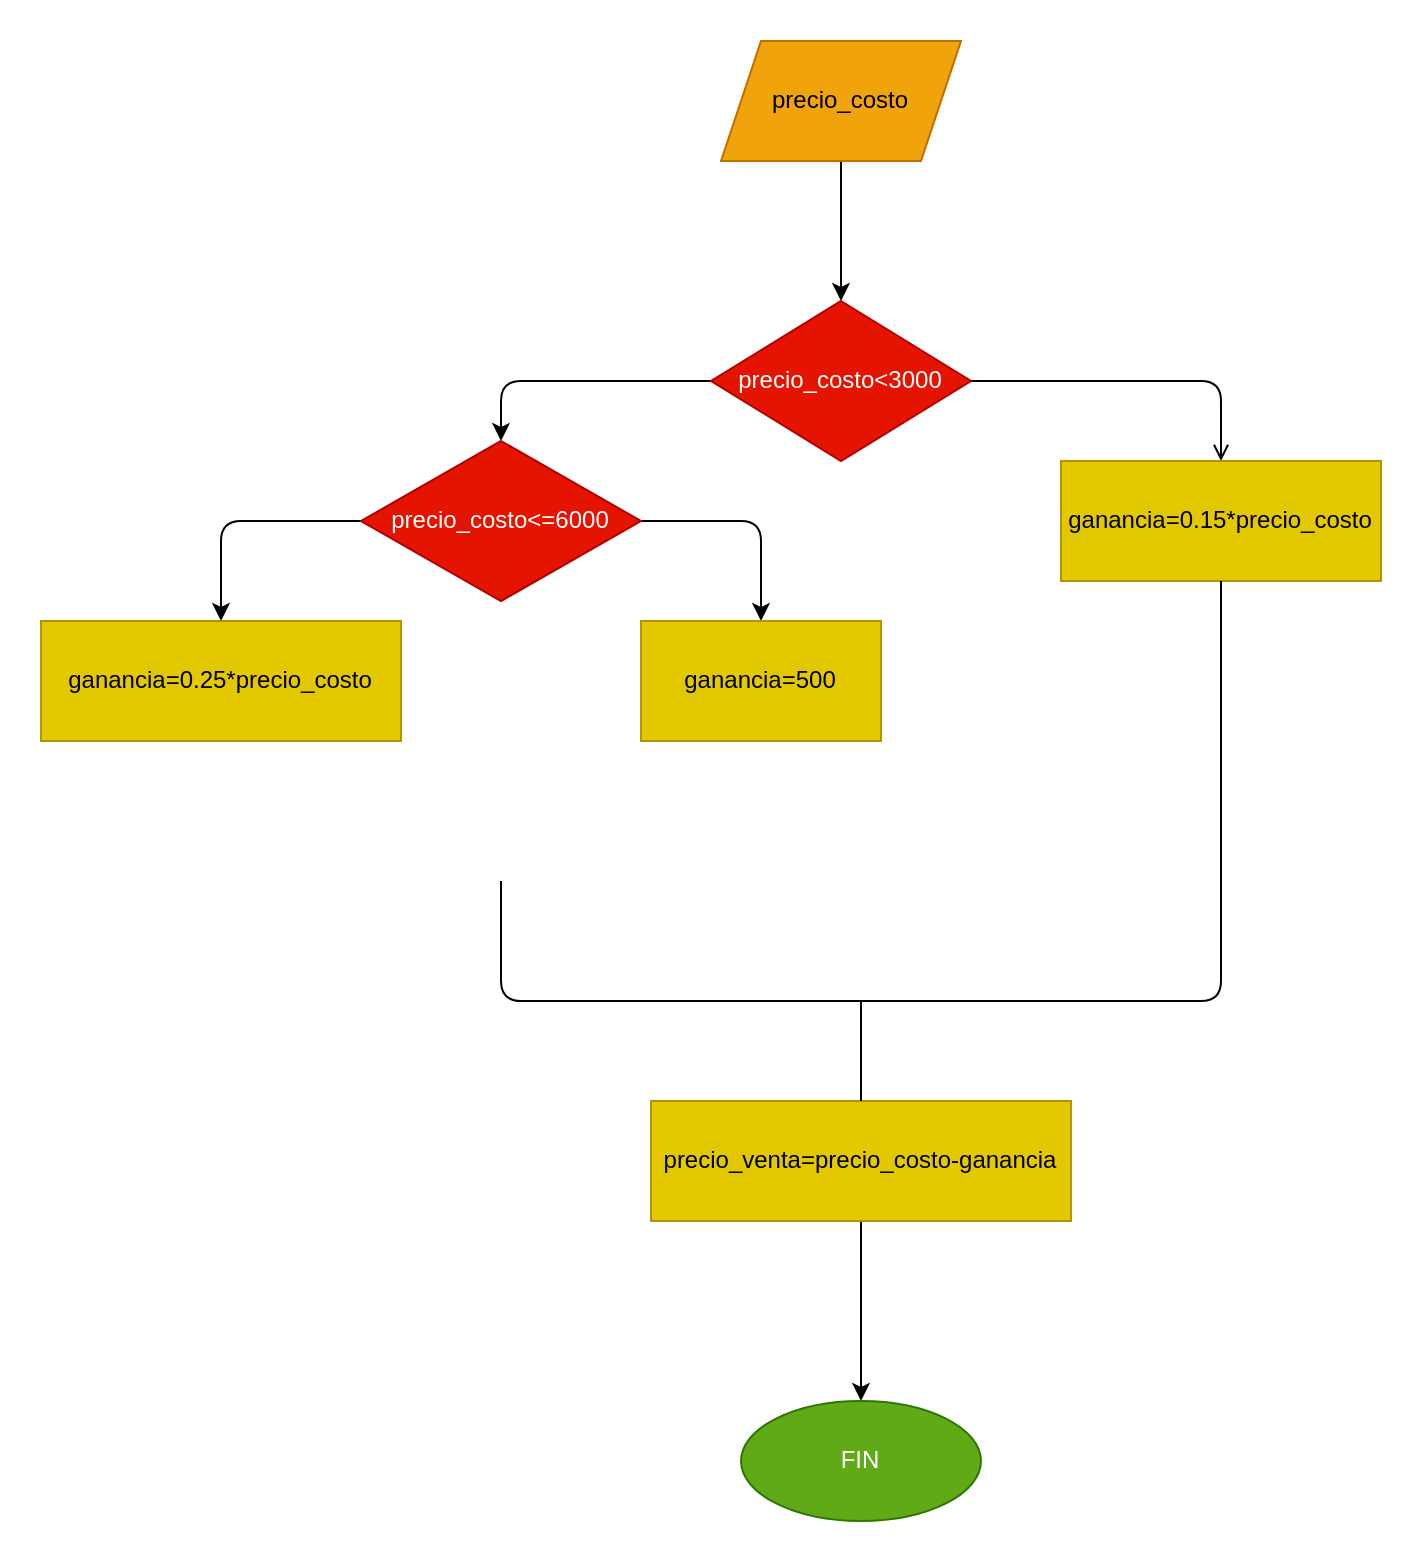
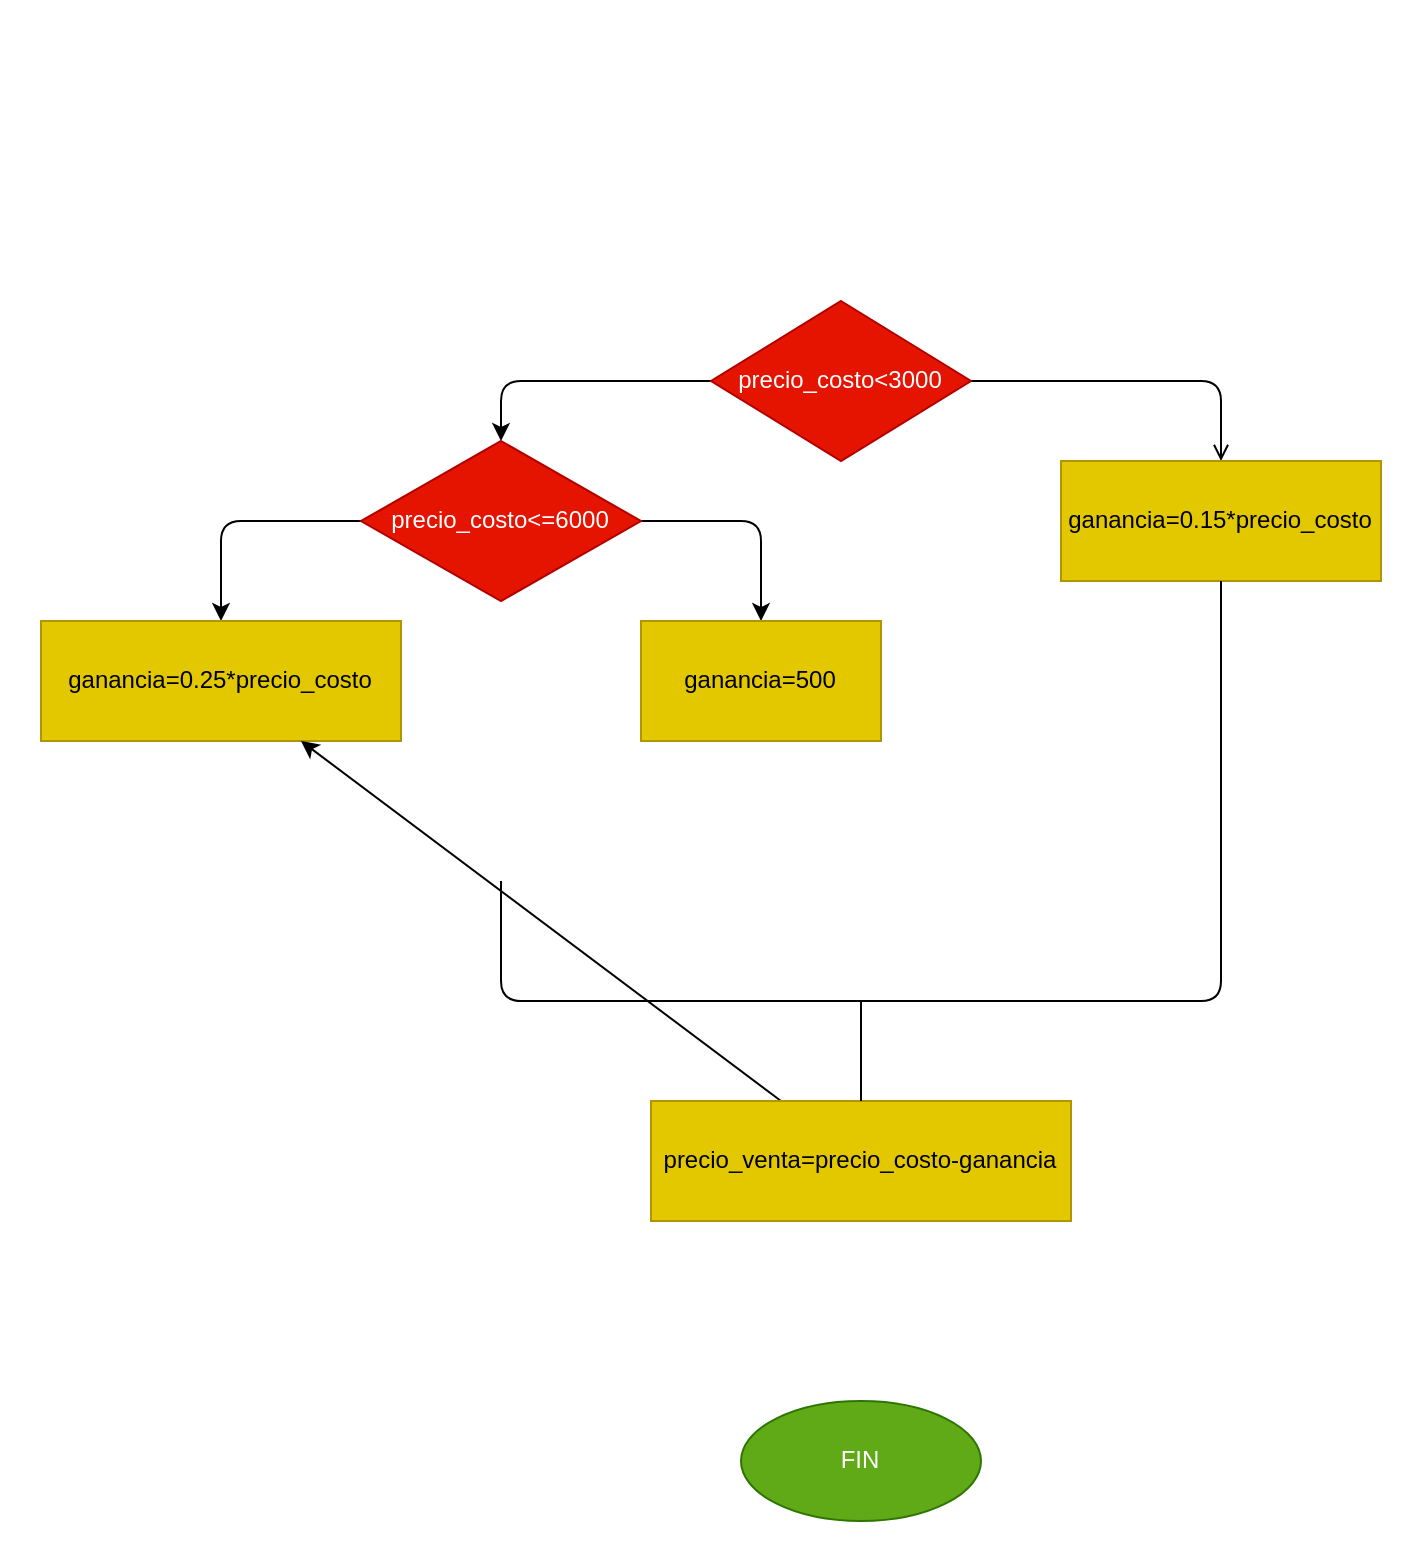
(841, 101) -> none
(841, 224) -> none
(861, 1304) -> (405, 819)
